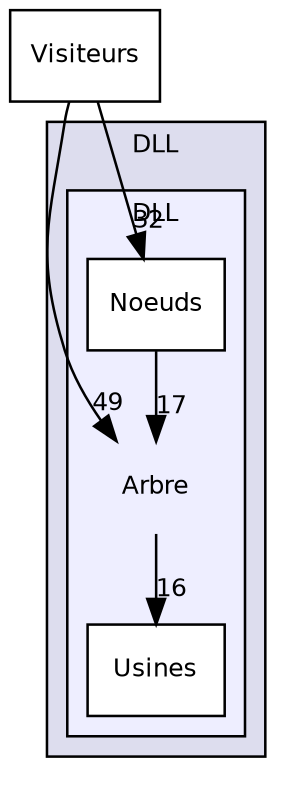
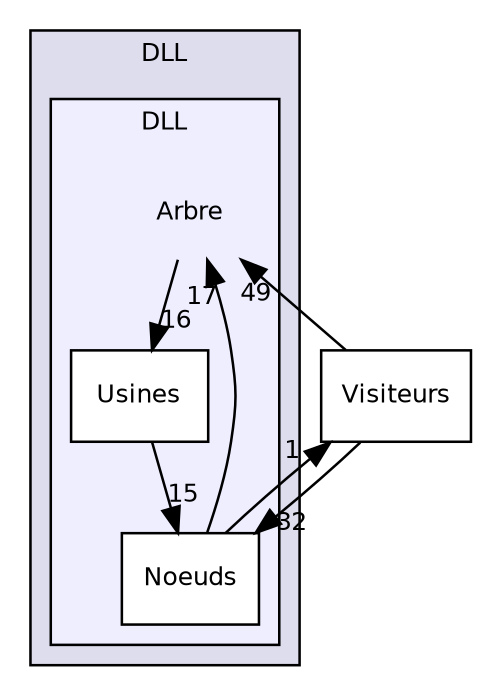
none -> (162, 475)
none -> (263, 499)
